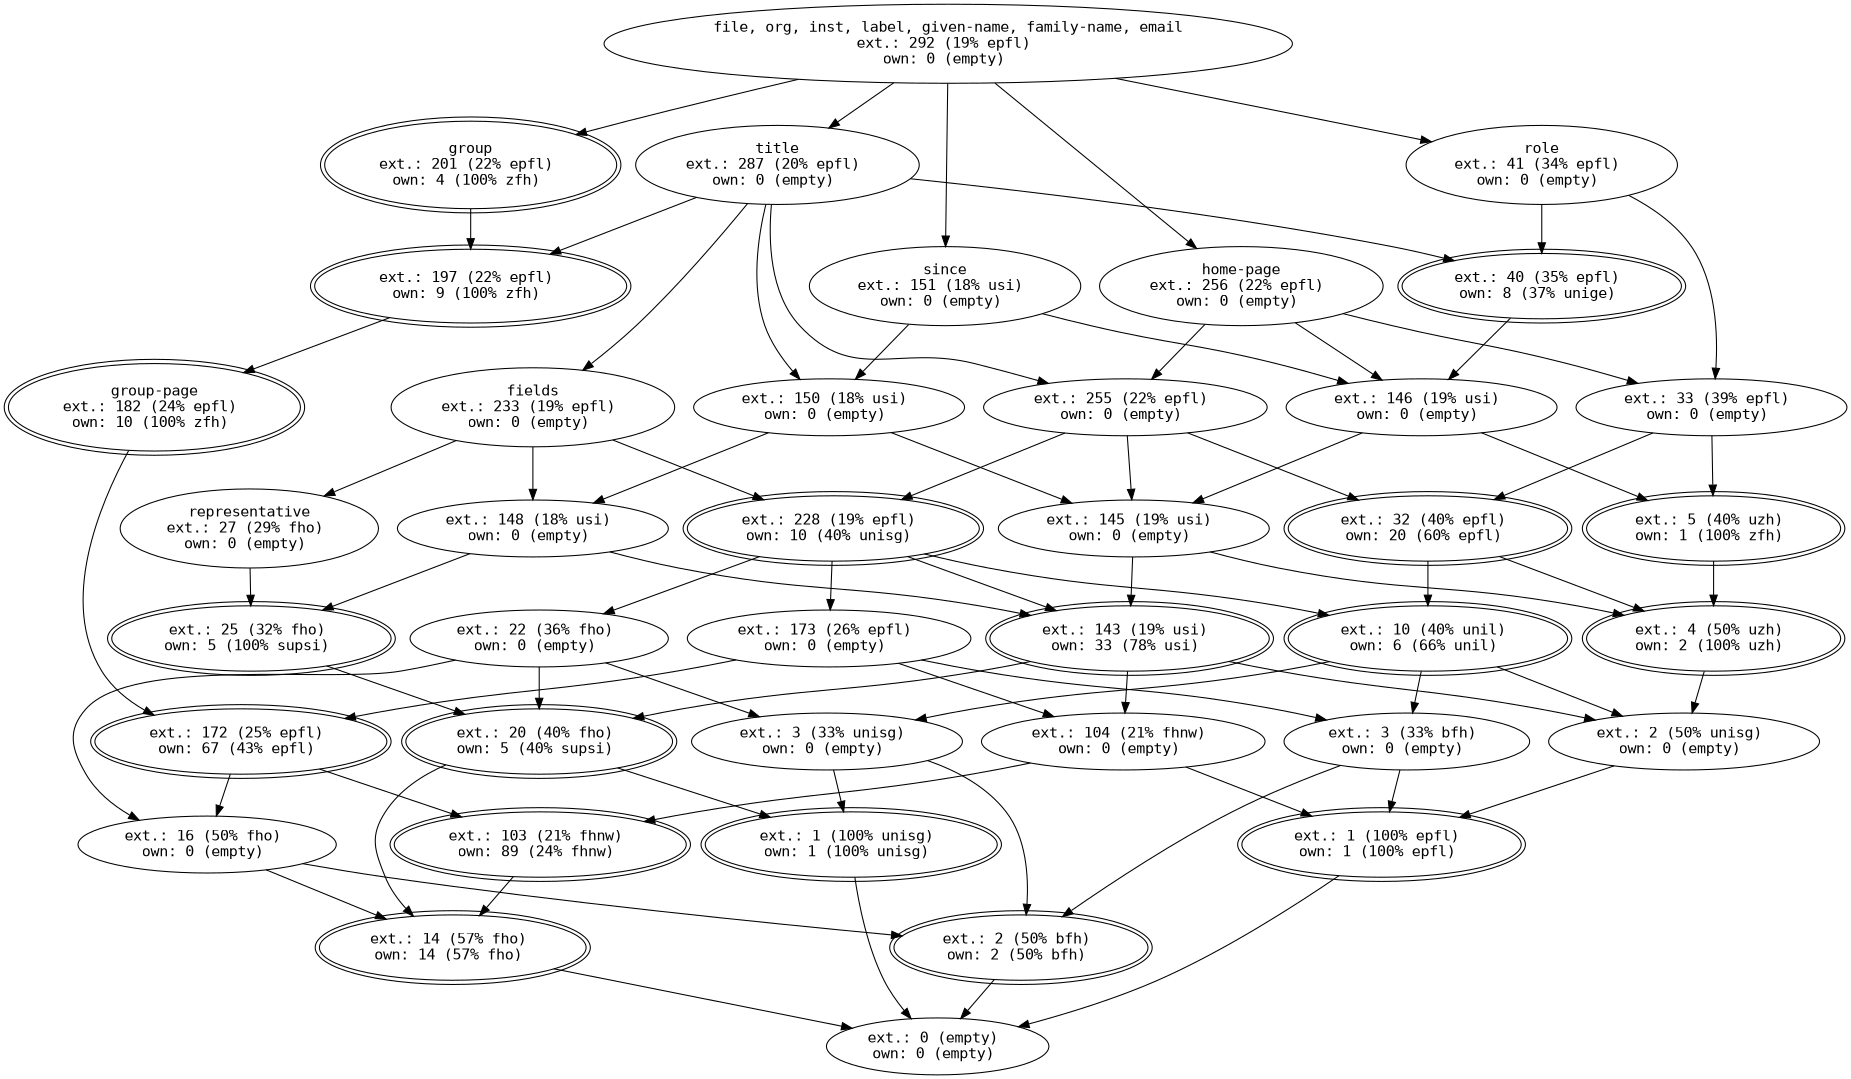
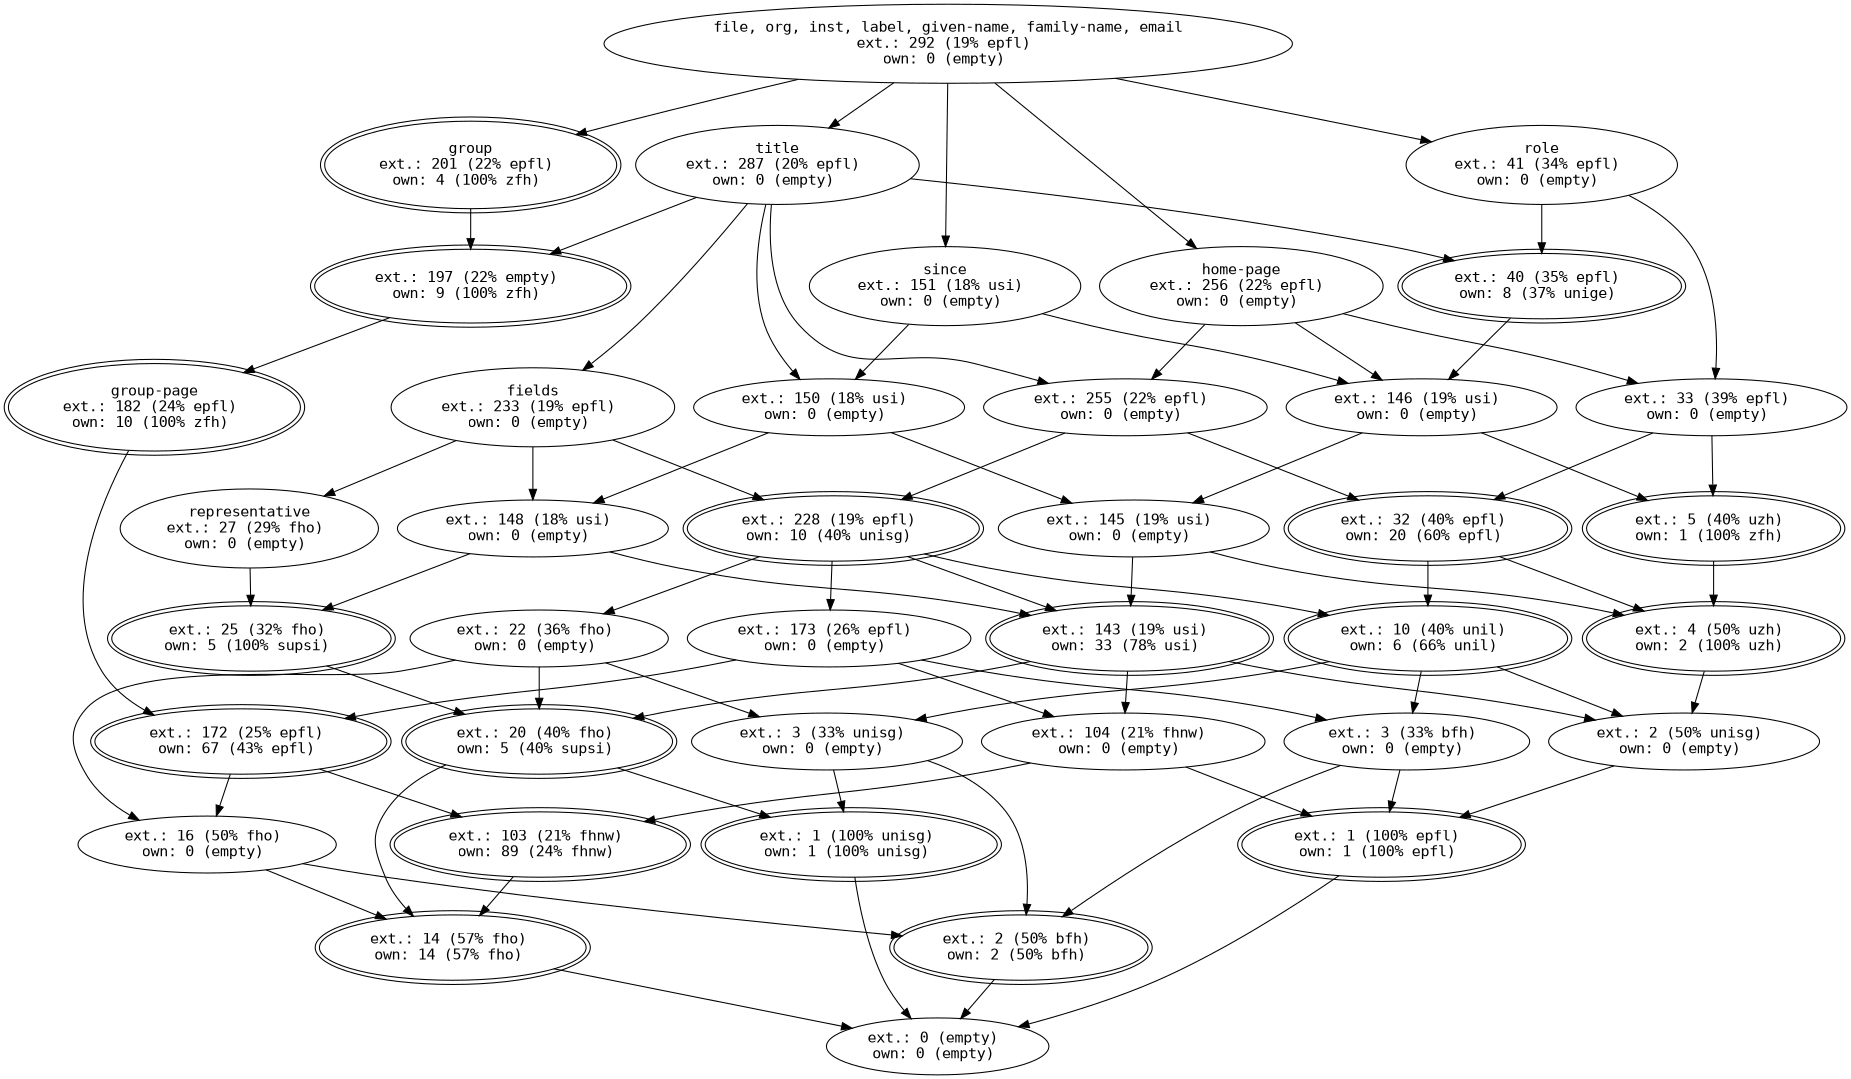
(471, 286) -> (471, 286)
(1129, 462) -> none
